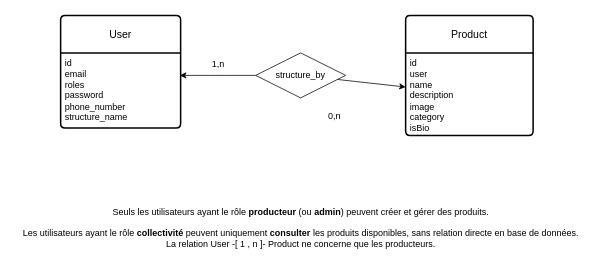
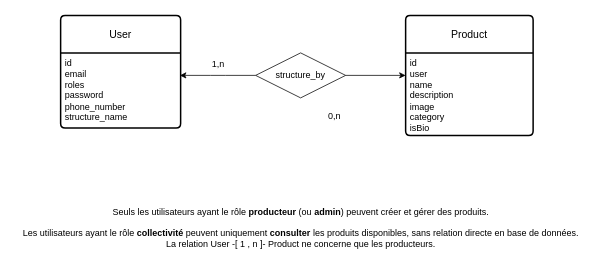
(368, 83) -> (372, 75)
